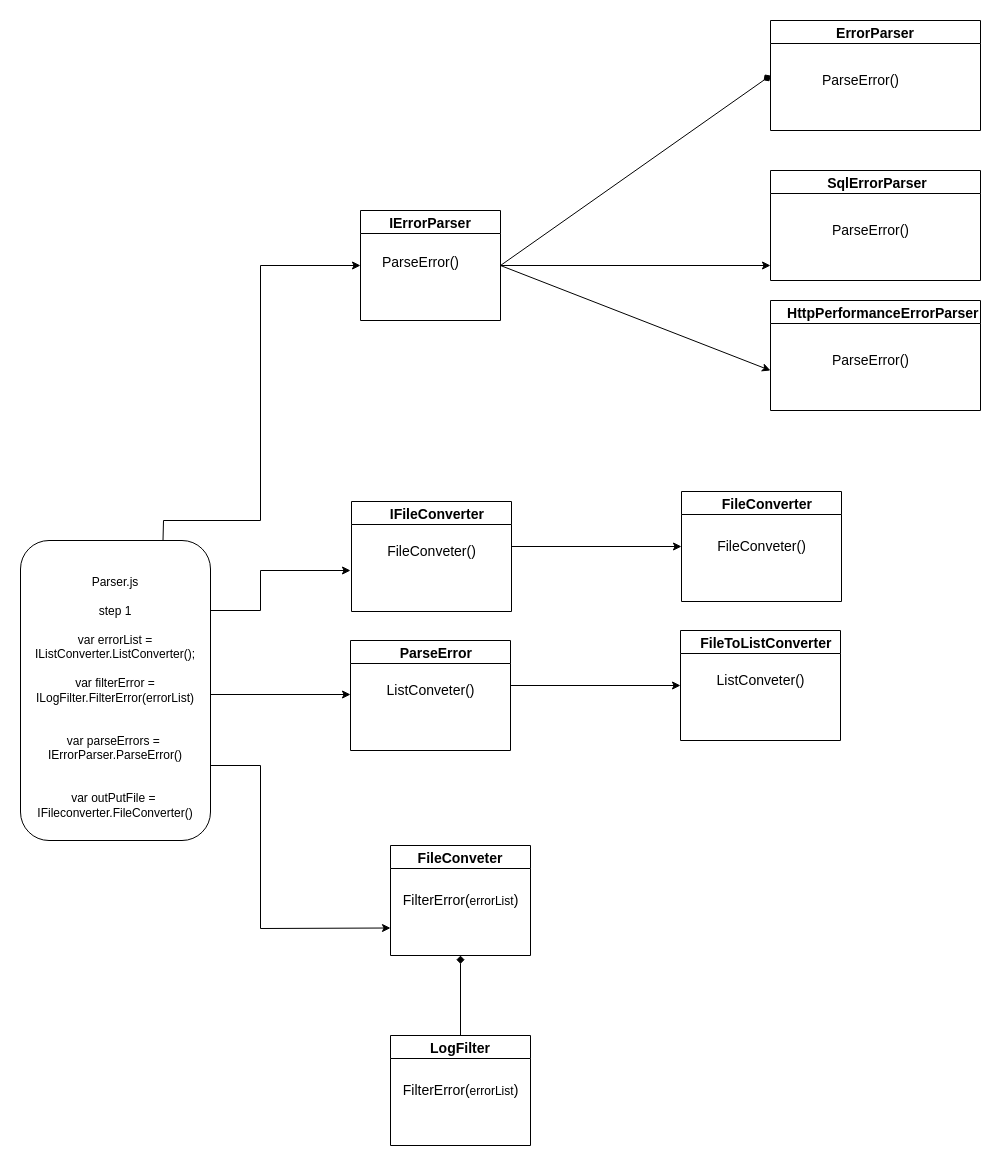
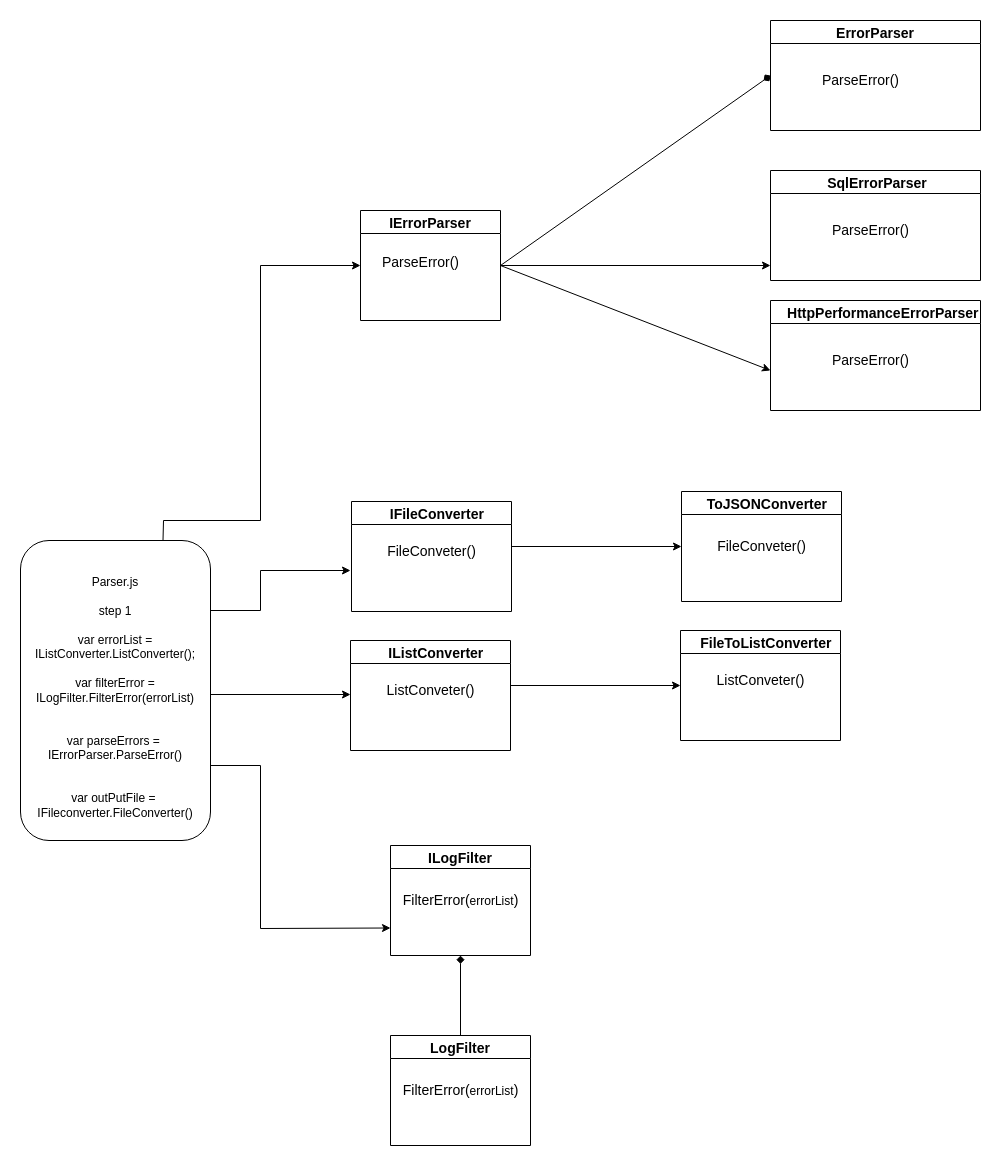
(761, 504) -> (761, 504)
(430, 653) -> (430, 653)
(460, 858) -> (460, 858)
